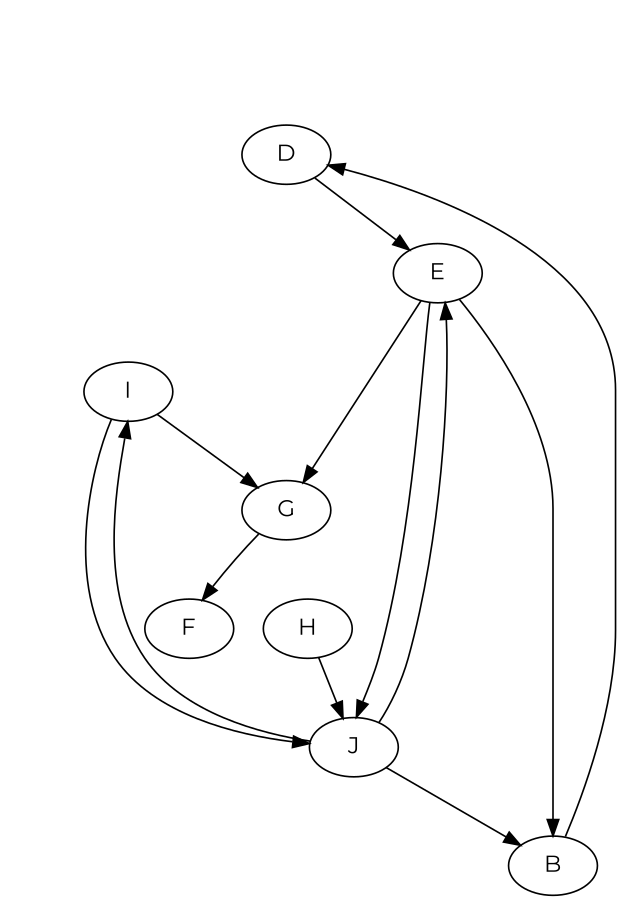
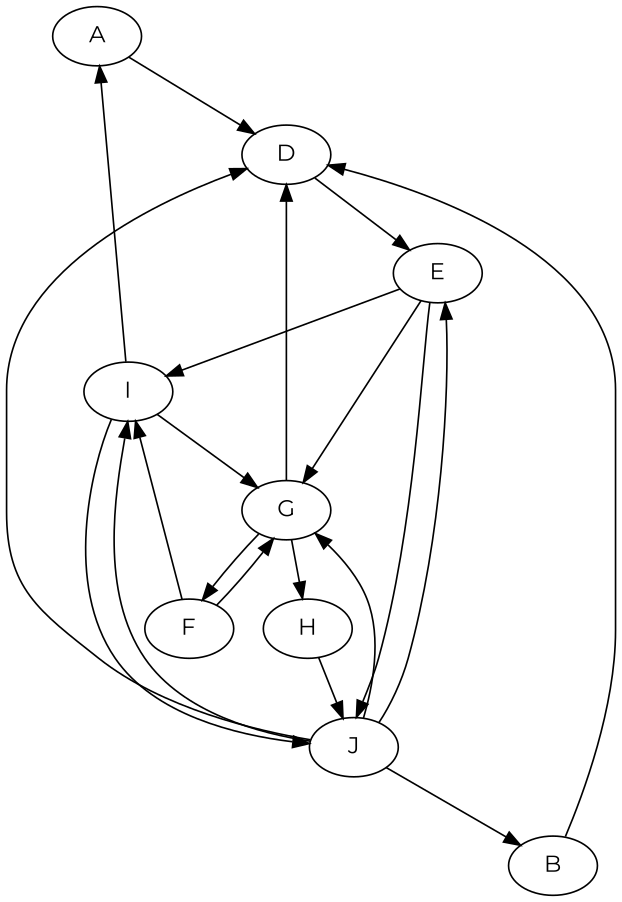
none -> (97, 36)
none -> (286, 348)
none -> (7, 491)
none -> (161, 518)
(553, 547) -> (296, 328)
none -> (295, 561)
none -> (241, 579)
none -> (373, 625)
